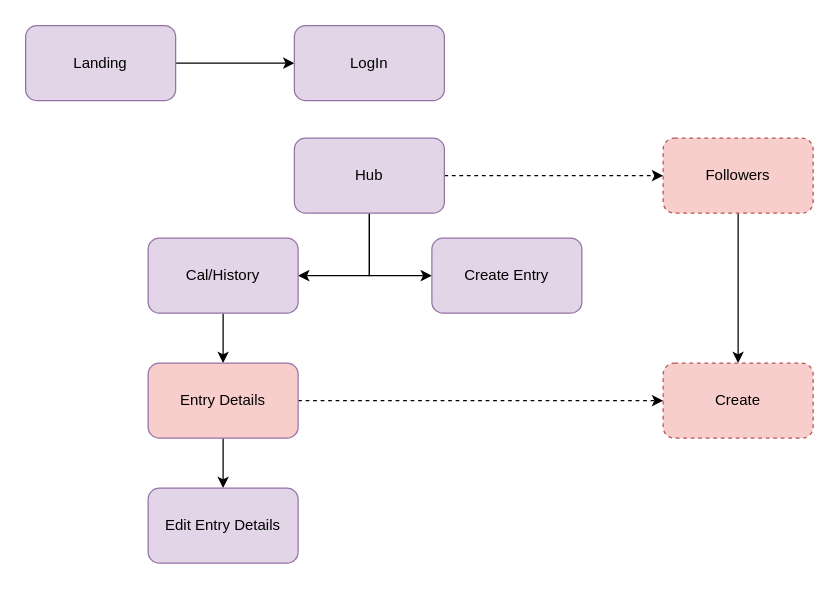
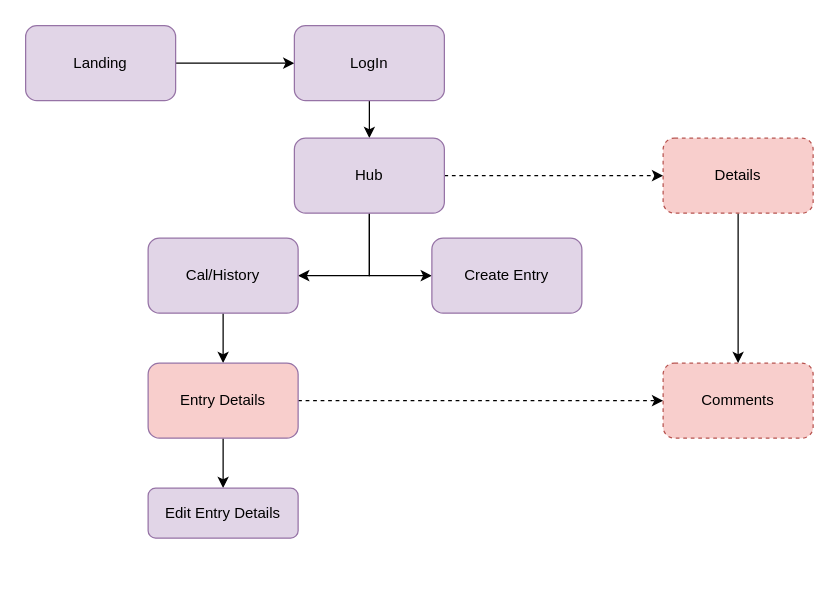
none -> (369, 115)
(738, 176) -> (738, 176)
(738, 401) -> (738, 401)
(223, 526) -> (223, 513)
